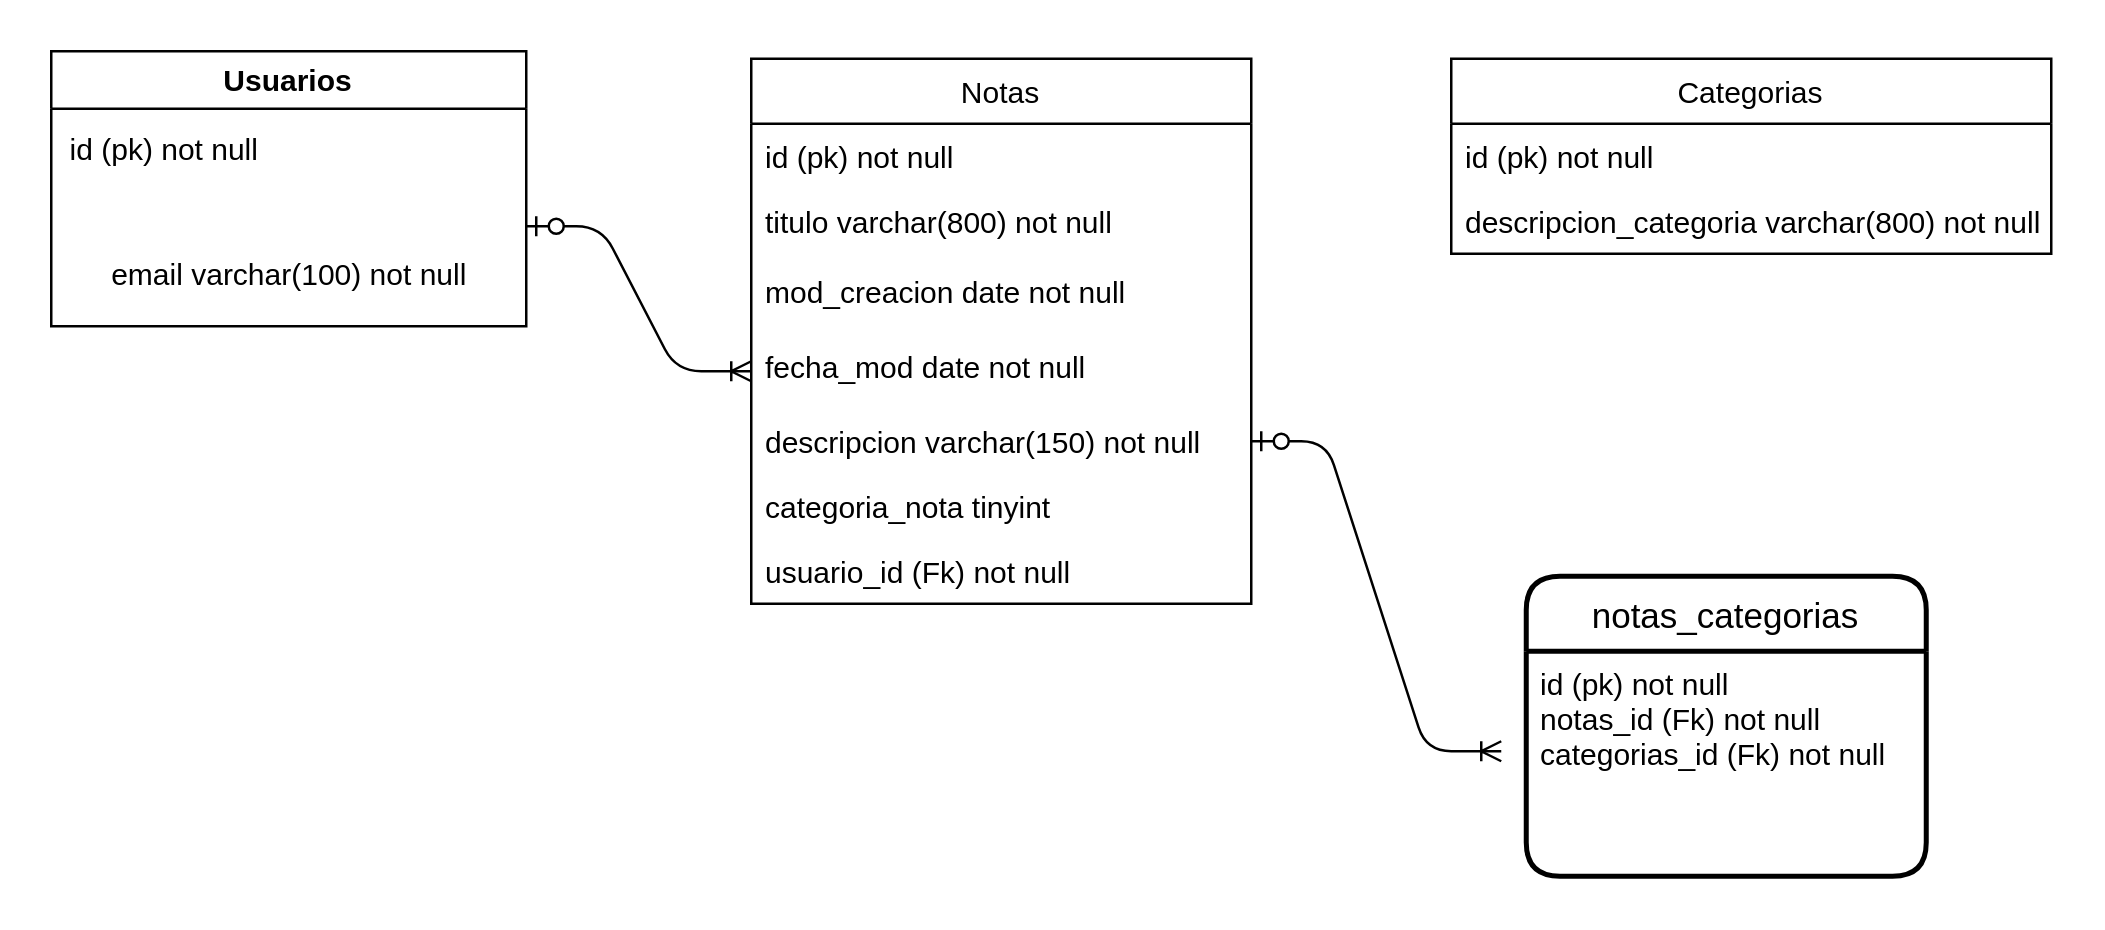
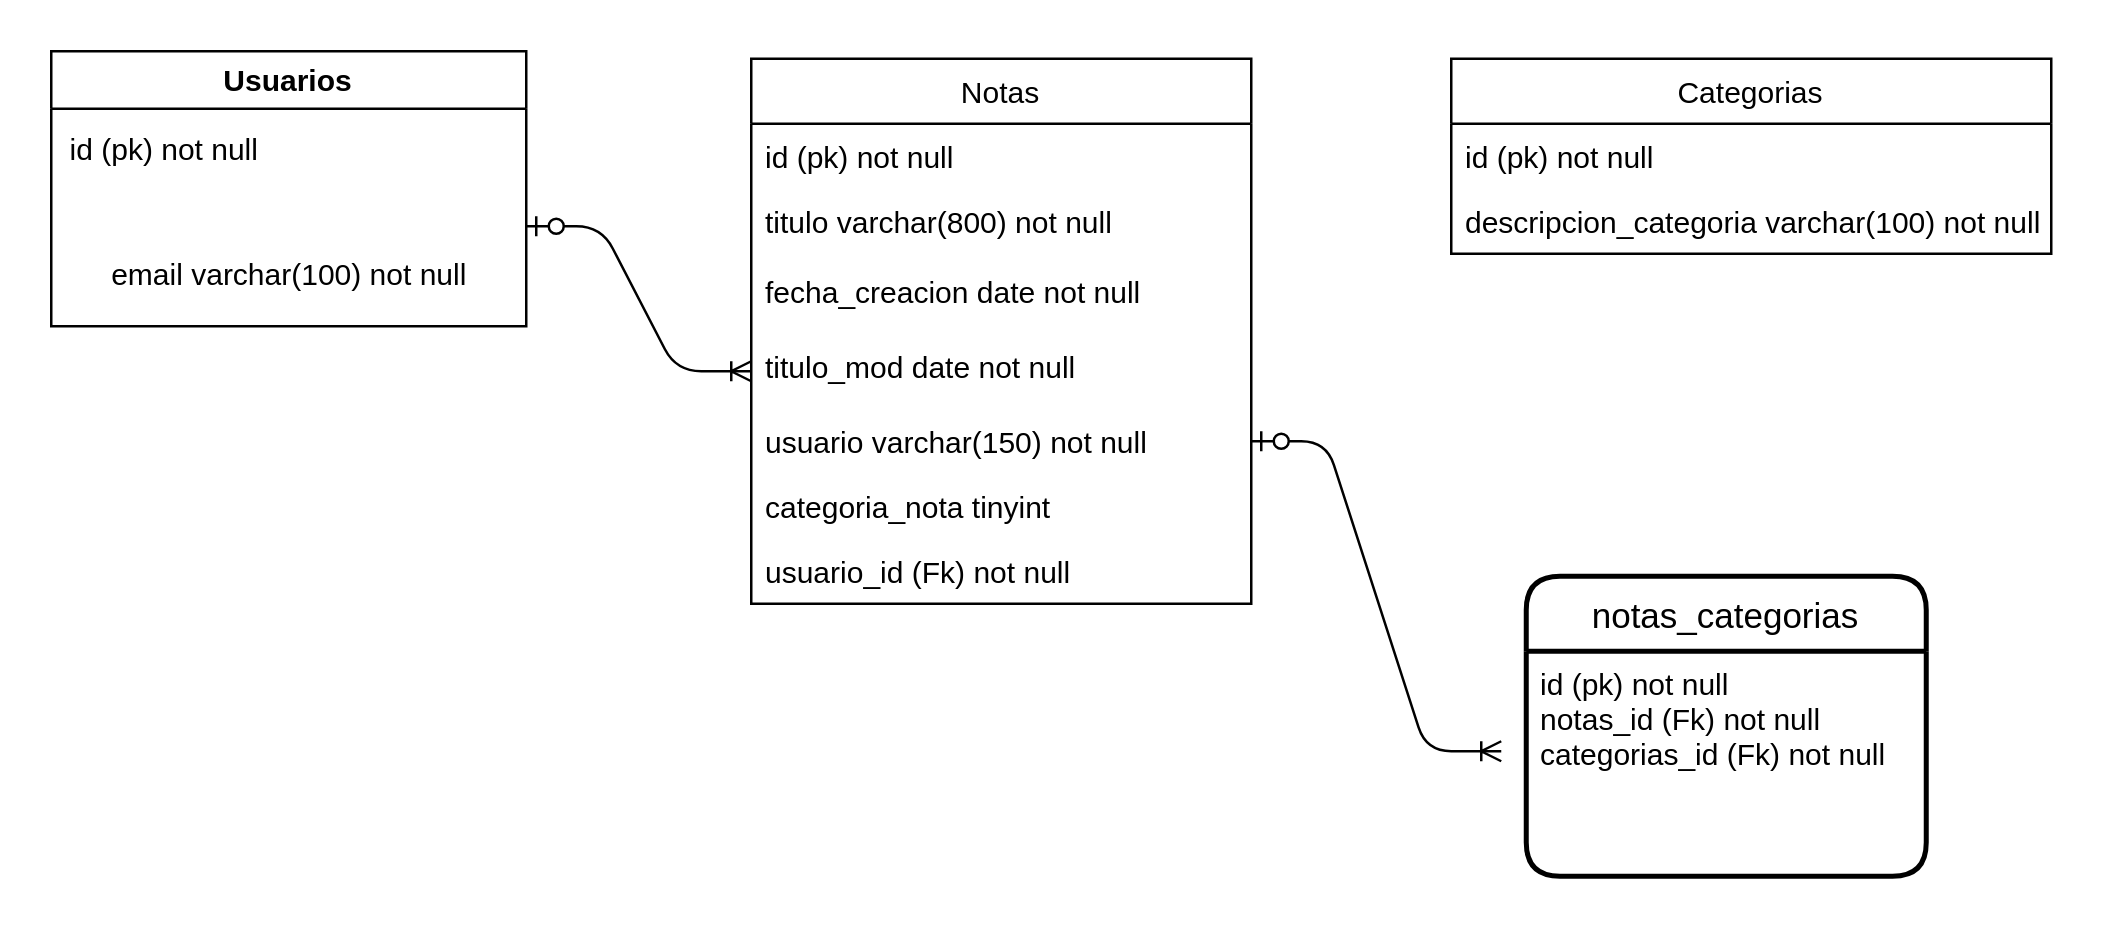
(1795, 223) -> (1795, 223)
(960, 293) -> (977, 293)
(939, 368) -> (939, 368)
(1015, 443) -> (985, 443)
